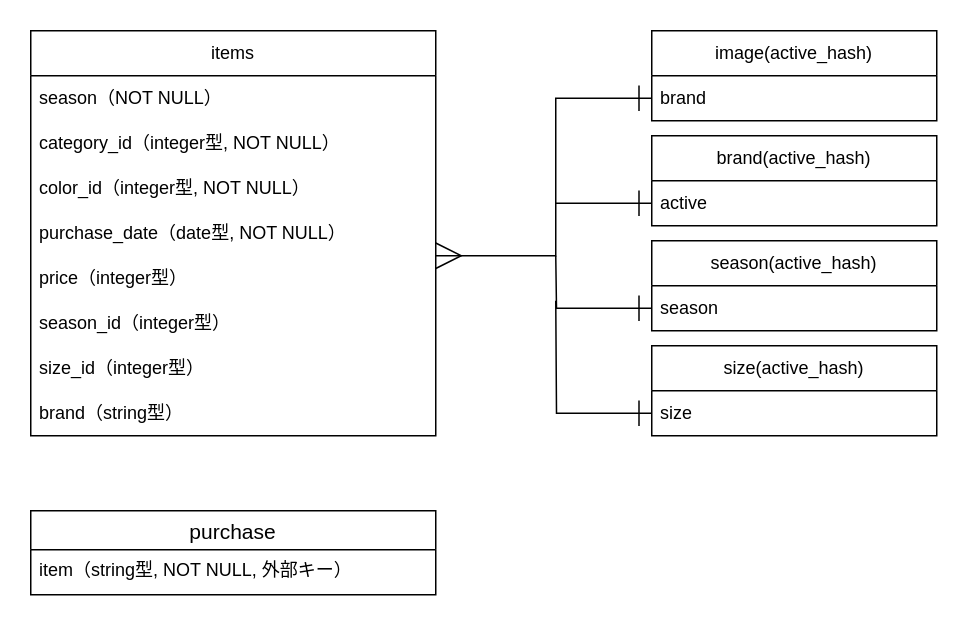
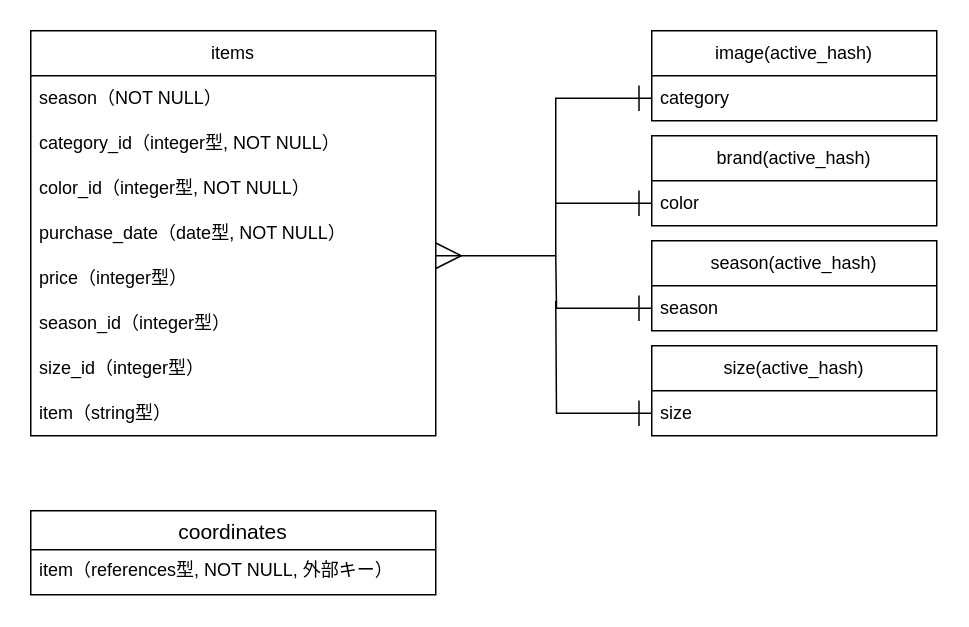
(686, 98) -> (701, 98)
(689, 203) -> (684, 203)
(120, 413) -> (112, 413)
(233, 532) -> (233, 532)
(197, 570) -> (219, 570)
